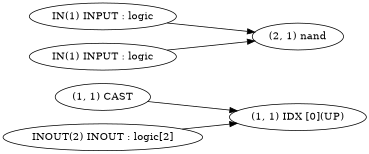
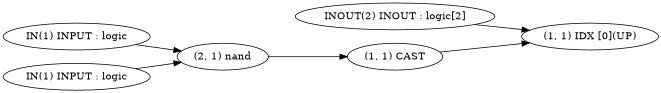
none -> (304, 57)
